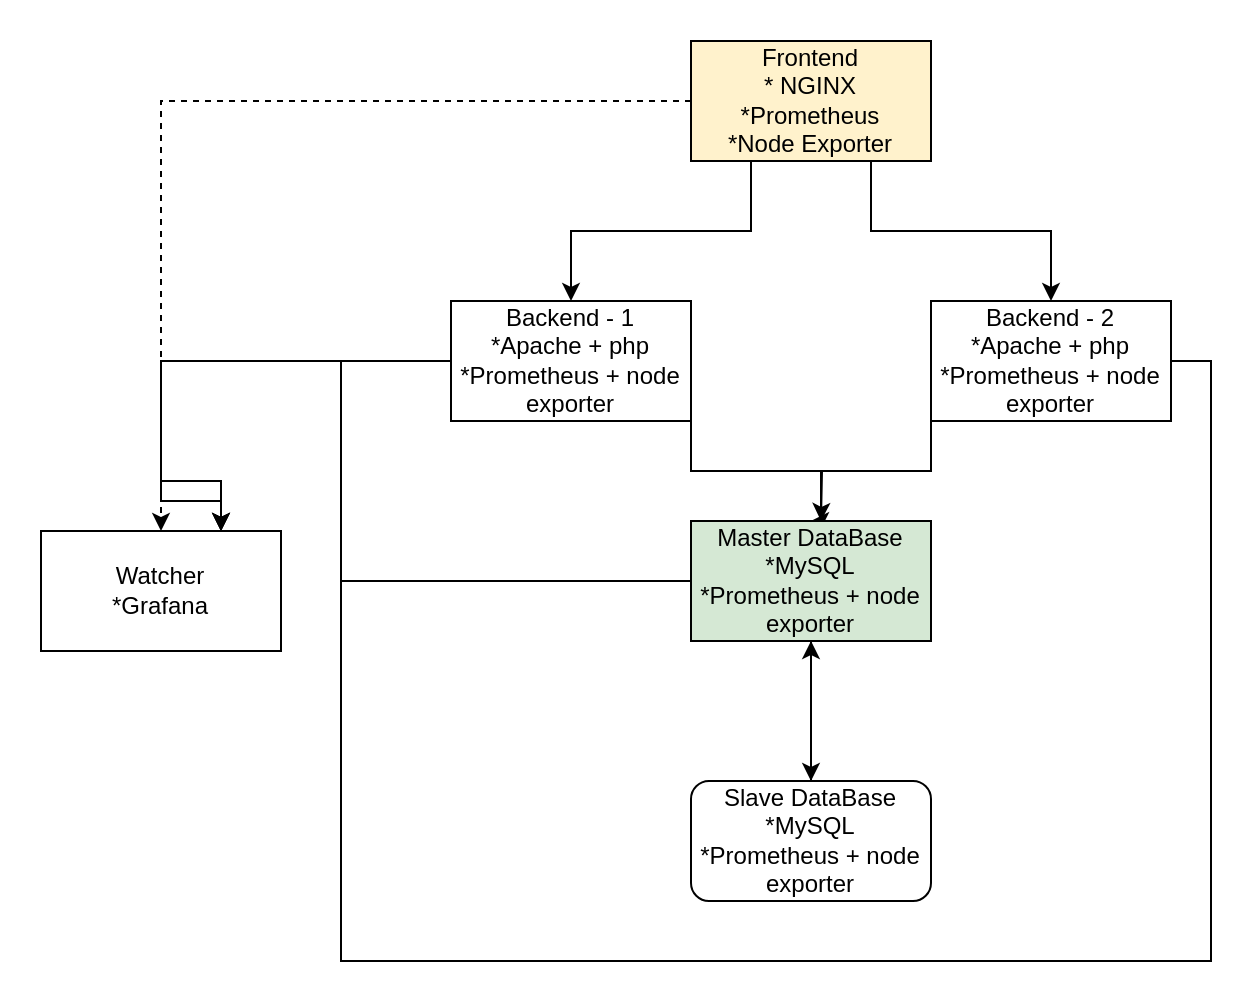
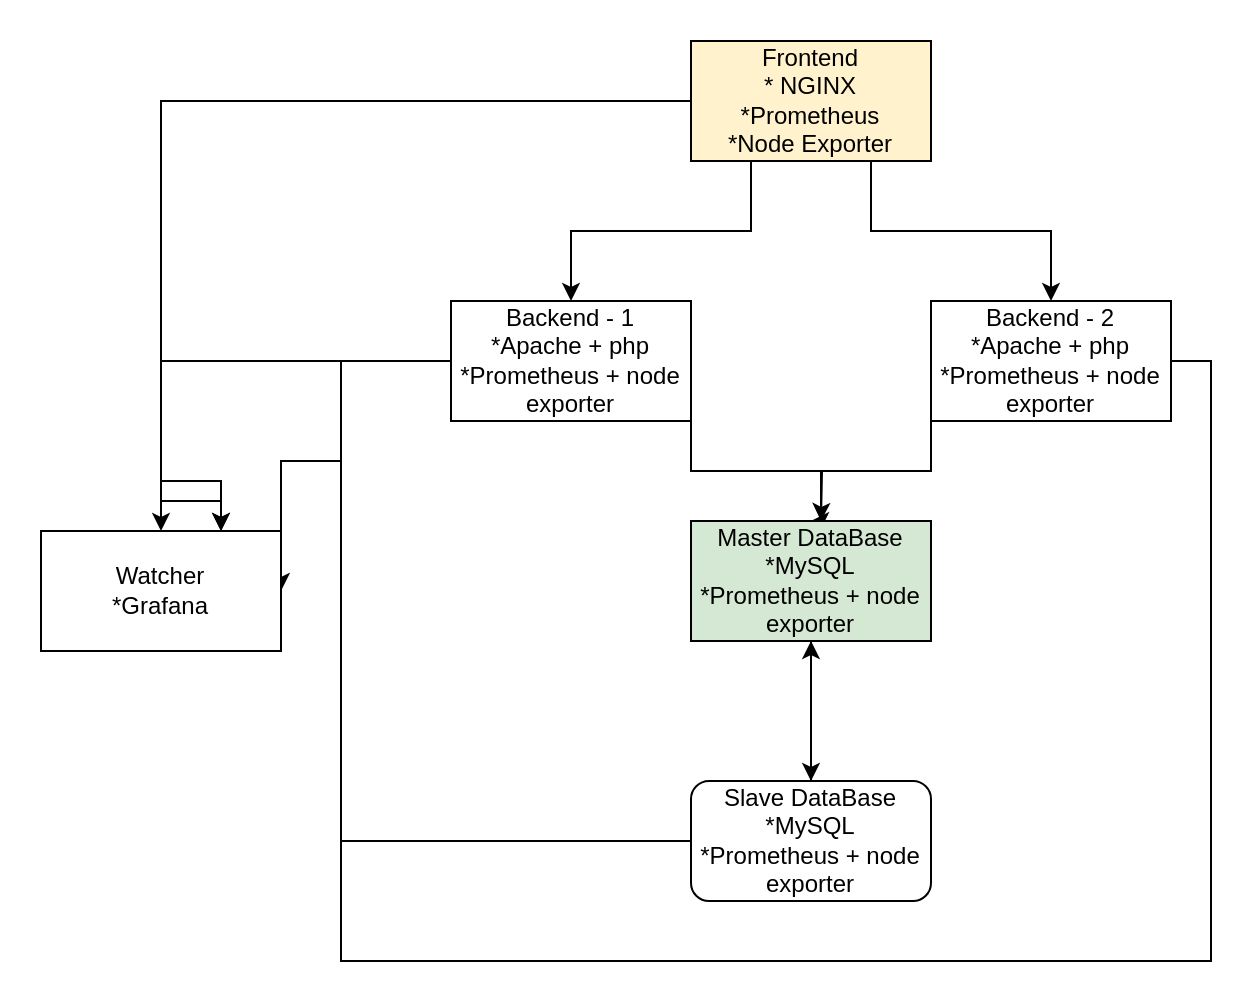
(296, 101) -> (296, 101)
(518, 581) -> none
none -> (518, 841)
